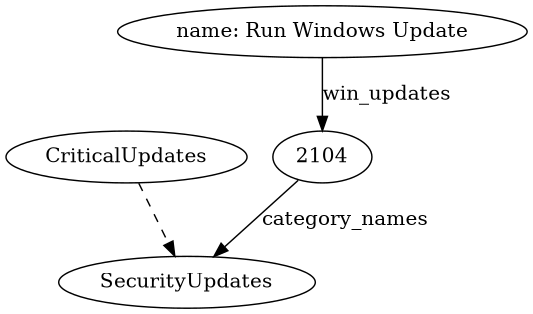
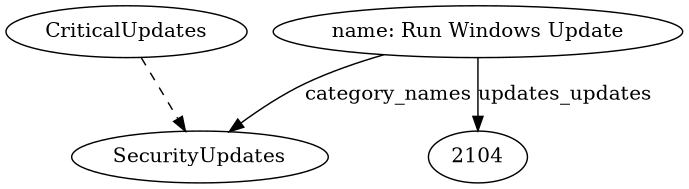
(387, 94) -> (565, 94)
(261, 214) -> (309, 82)
